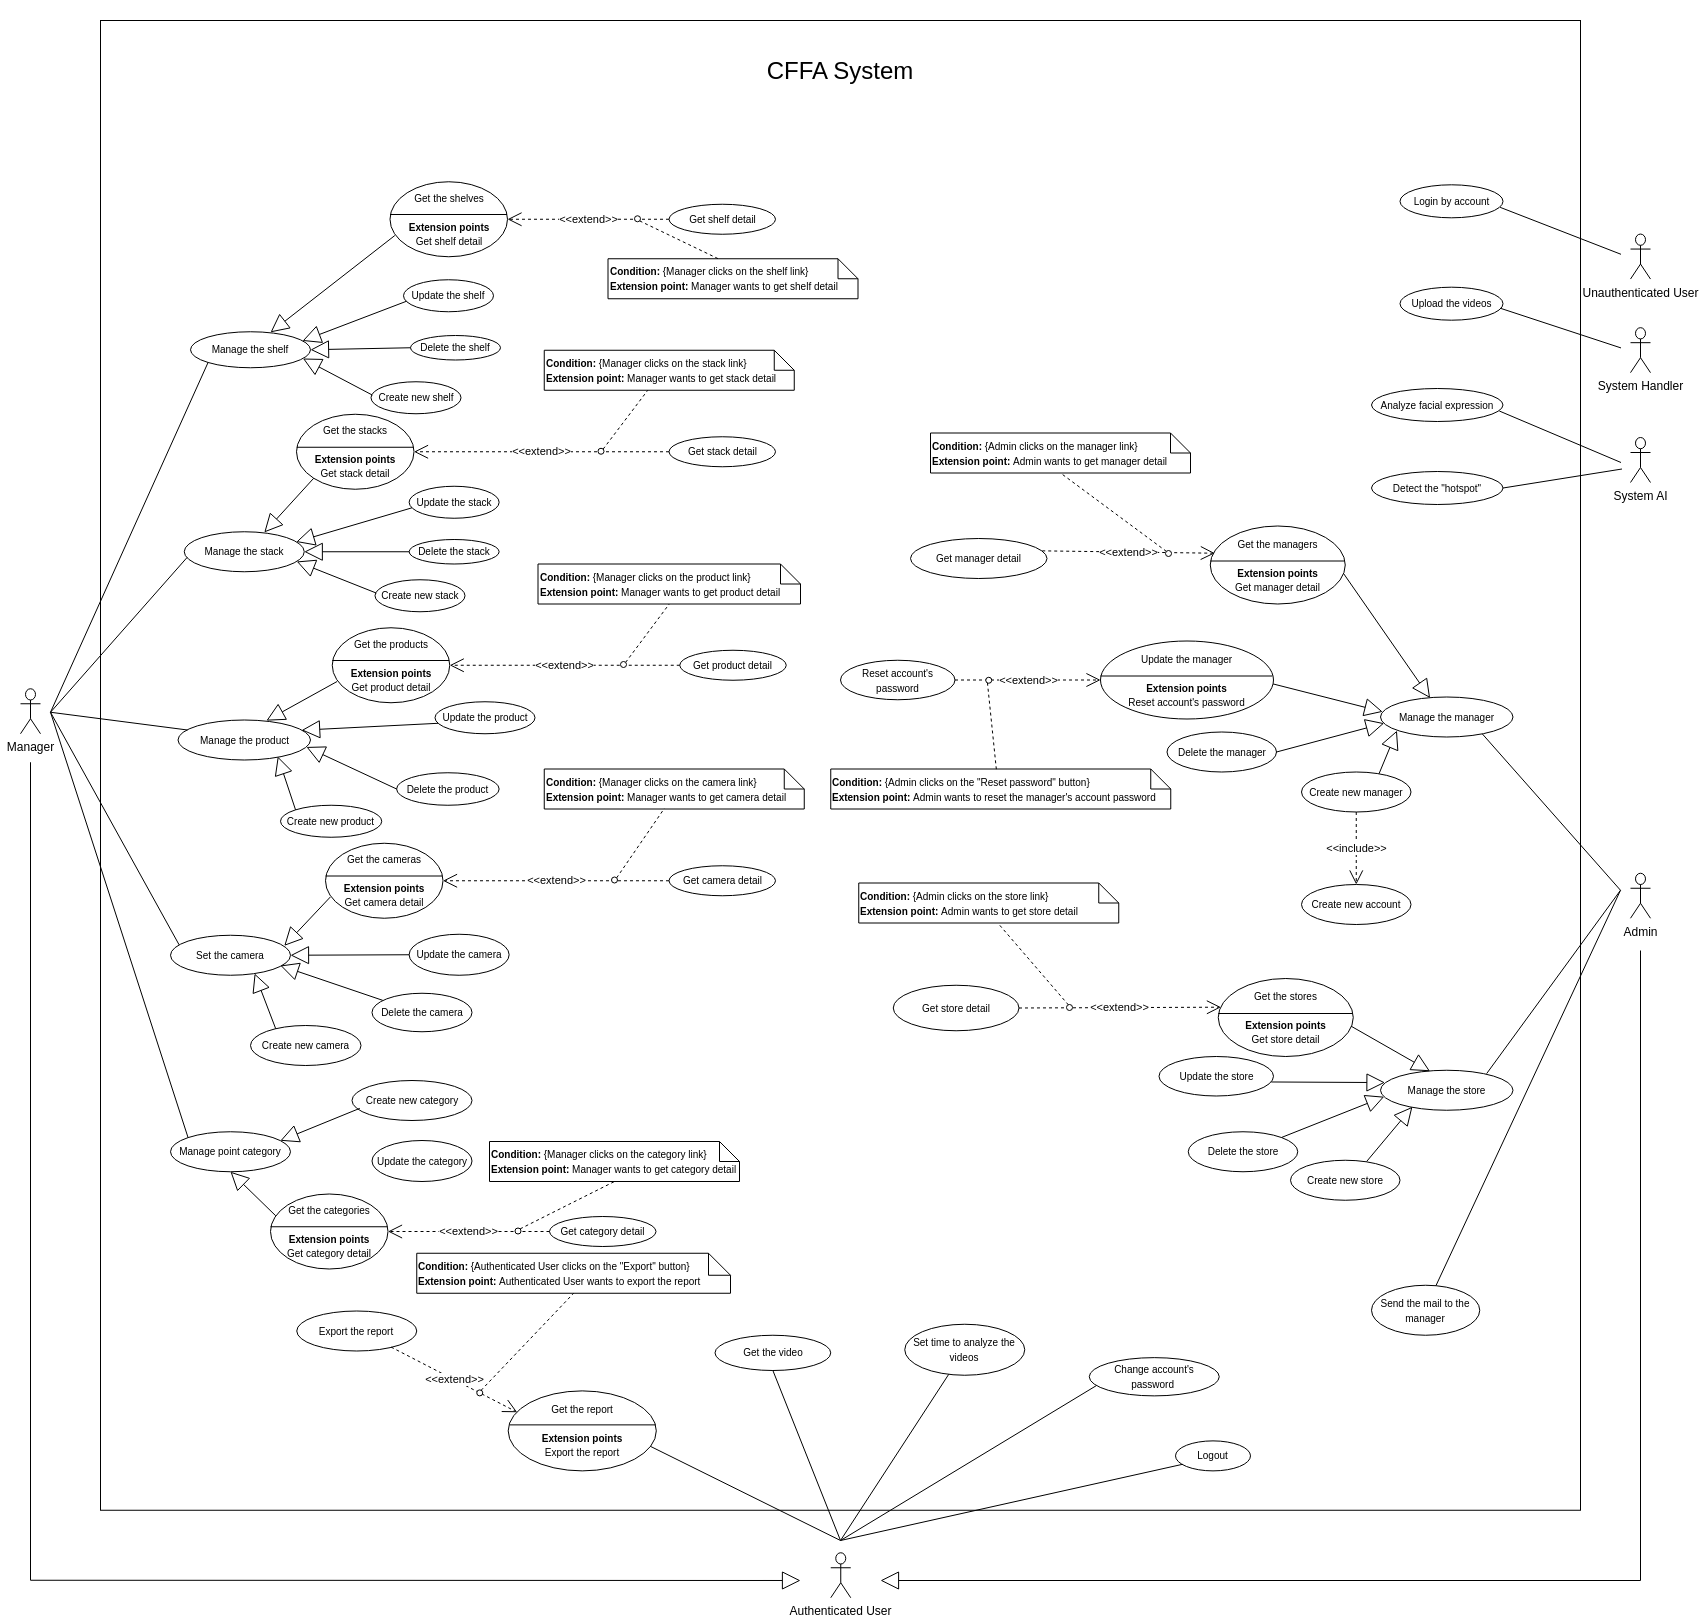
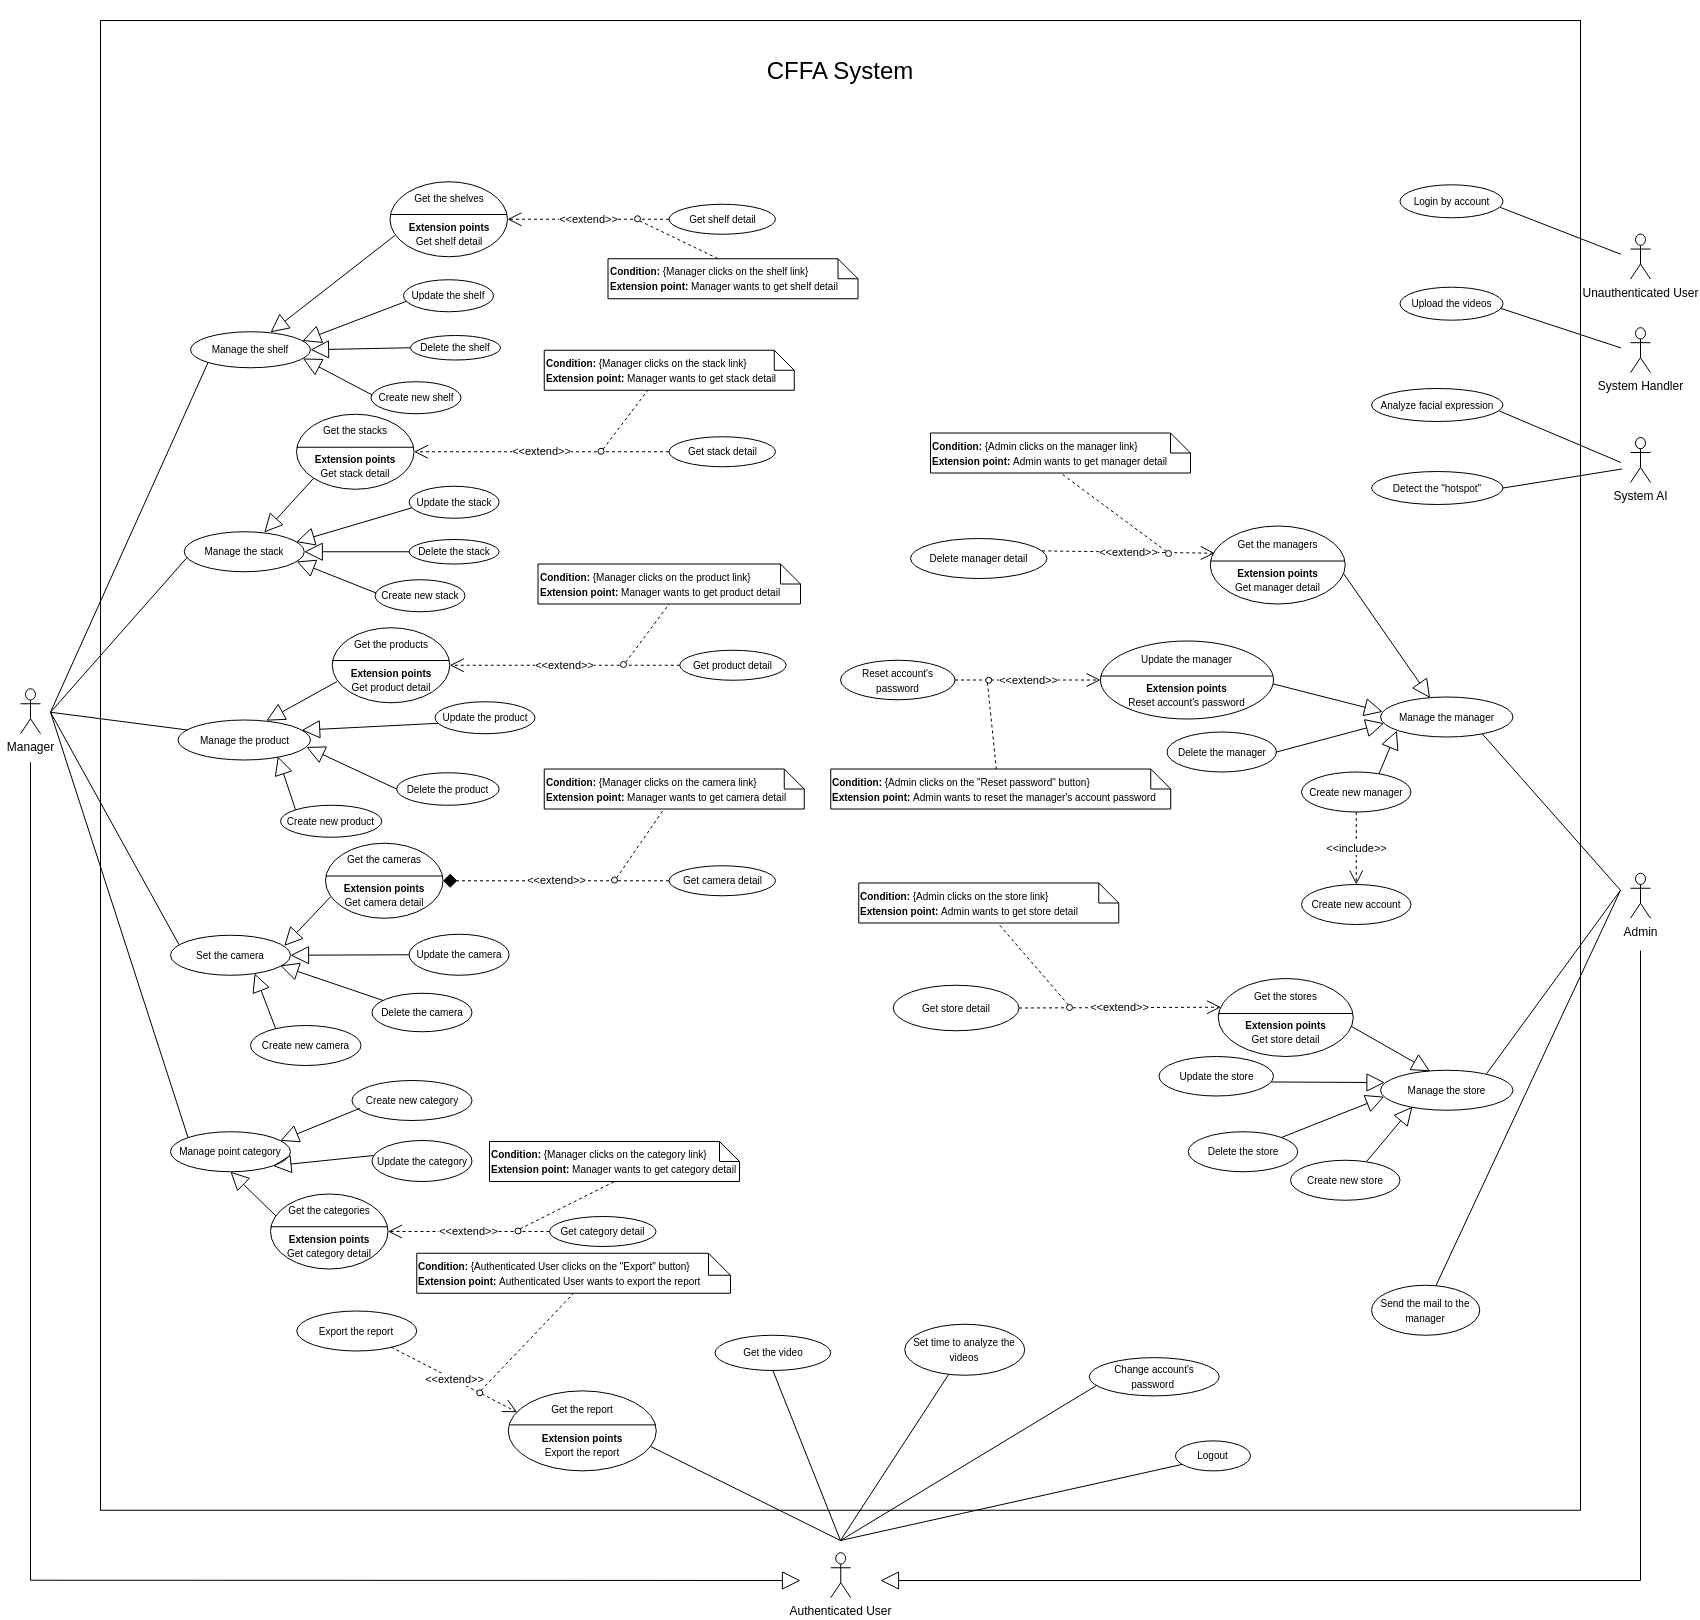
(979, 559) -> (979, 559)
(451, 881) -> (457, 881)
none -> (332, 1160)
